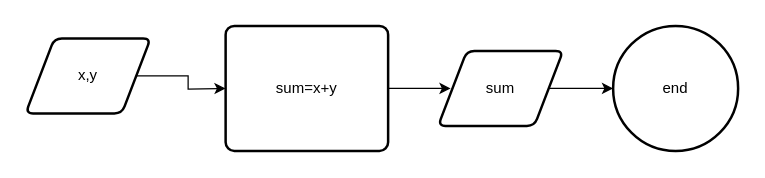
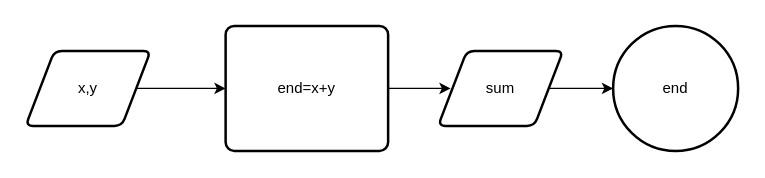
(88, 76) -> (88, 88)
(307, 88) -> (307, 88)
